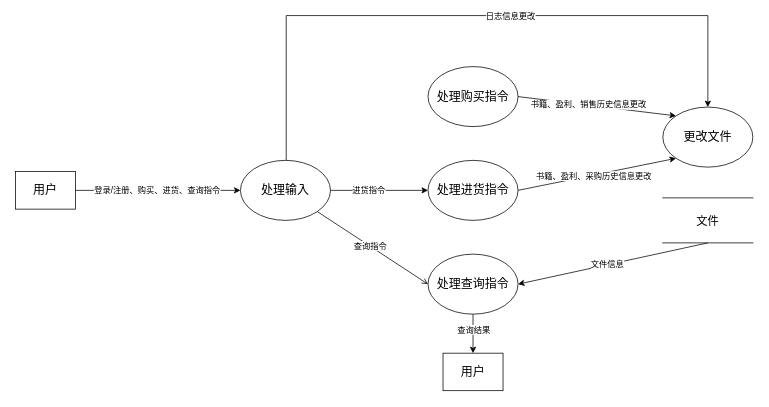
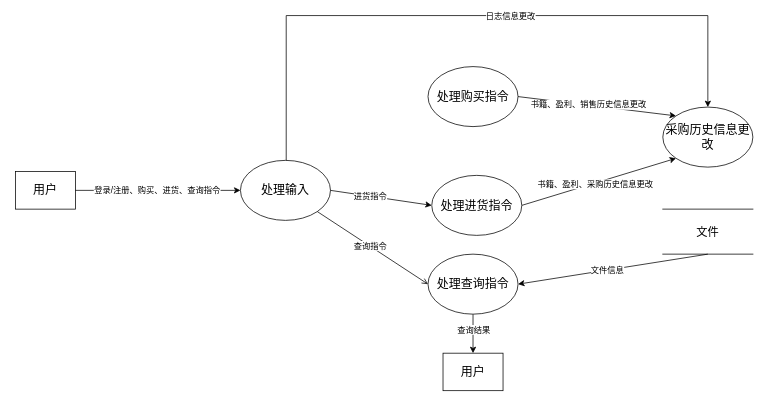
(708, 137) -> (708, 137)
(473, 190) -> (477, 205)
(708, 220) -> (708, 231)
